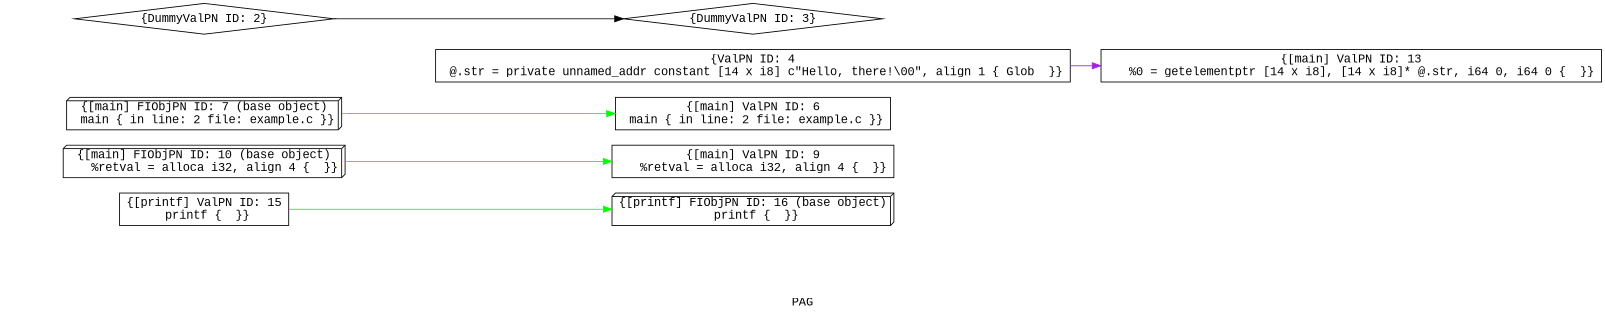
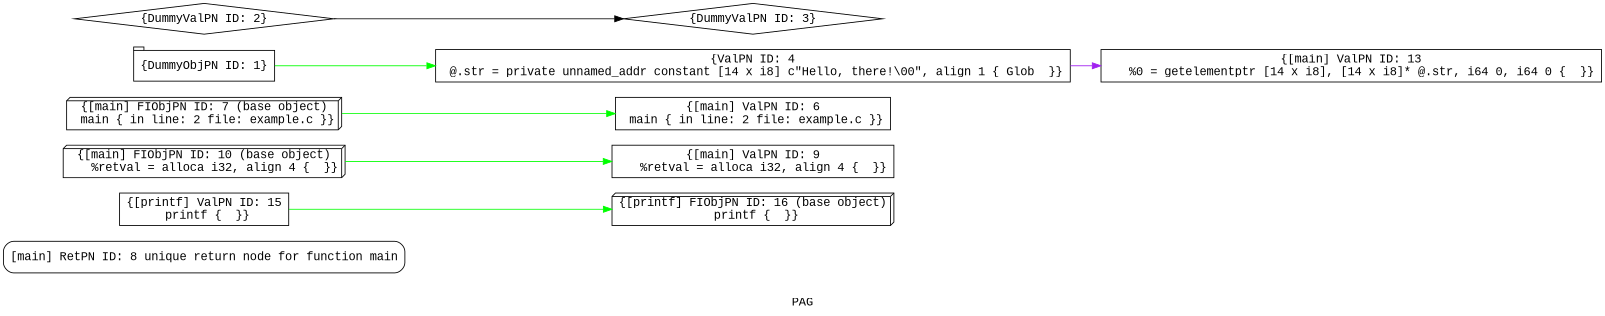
none -> (204, 66)
none -> (204, 257)
